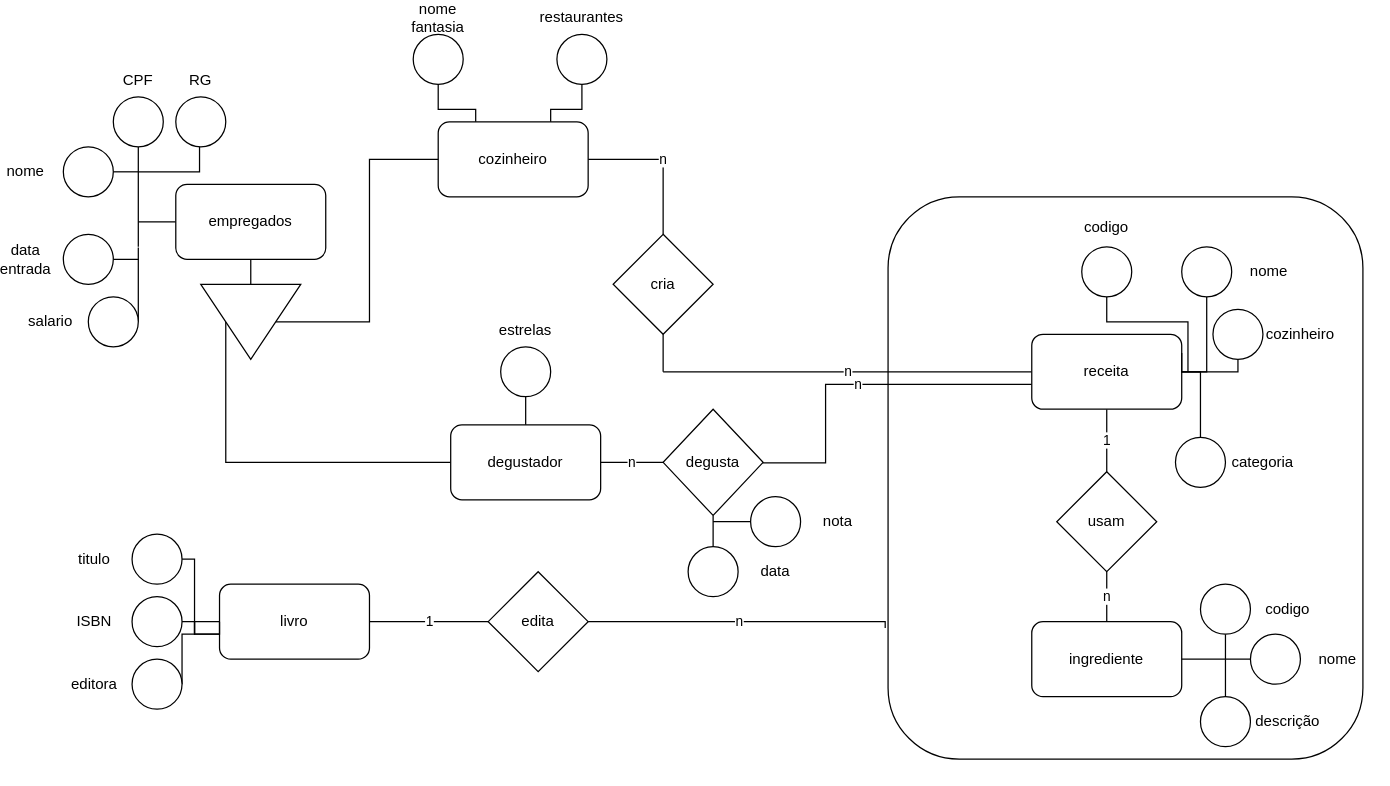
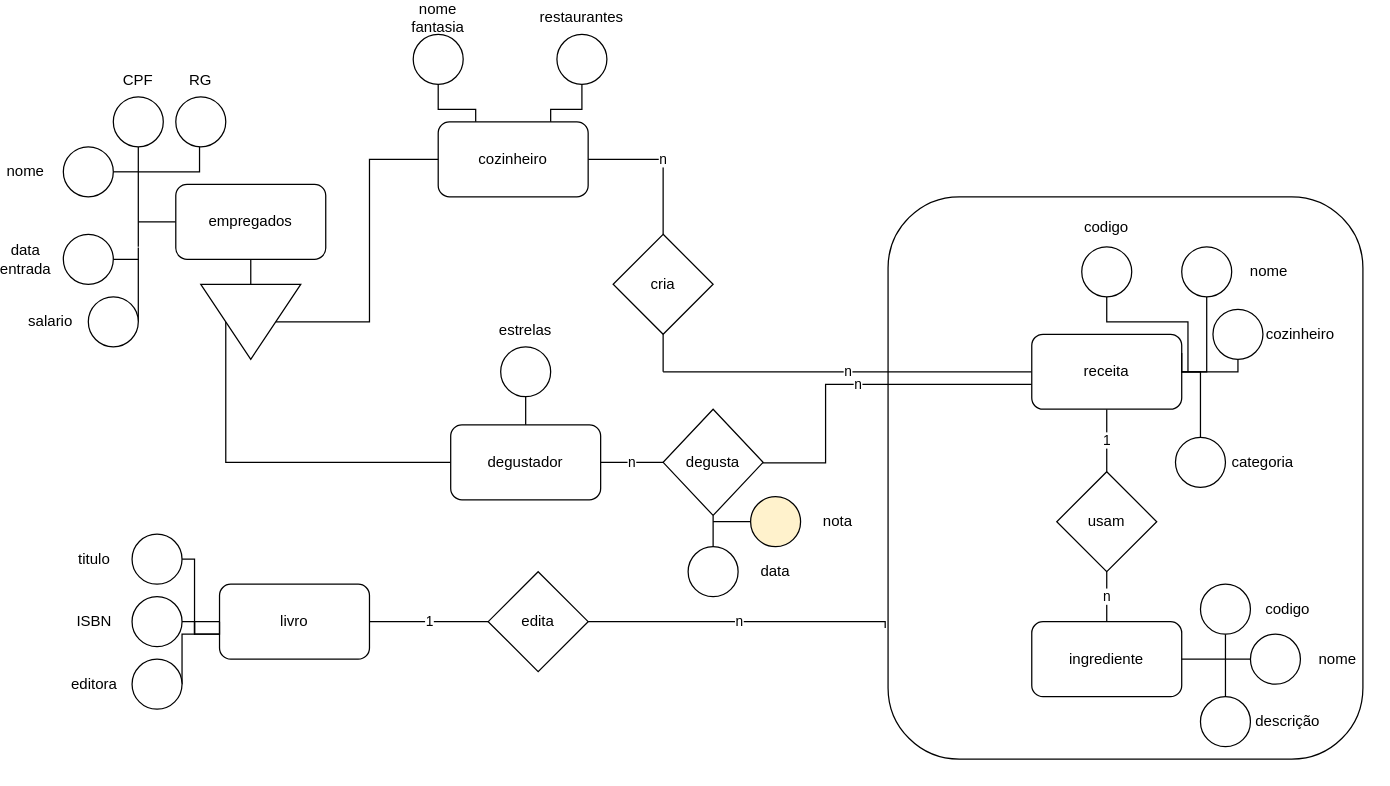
(776, 522) -> (776, 522)
